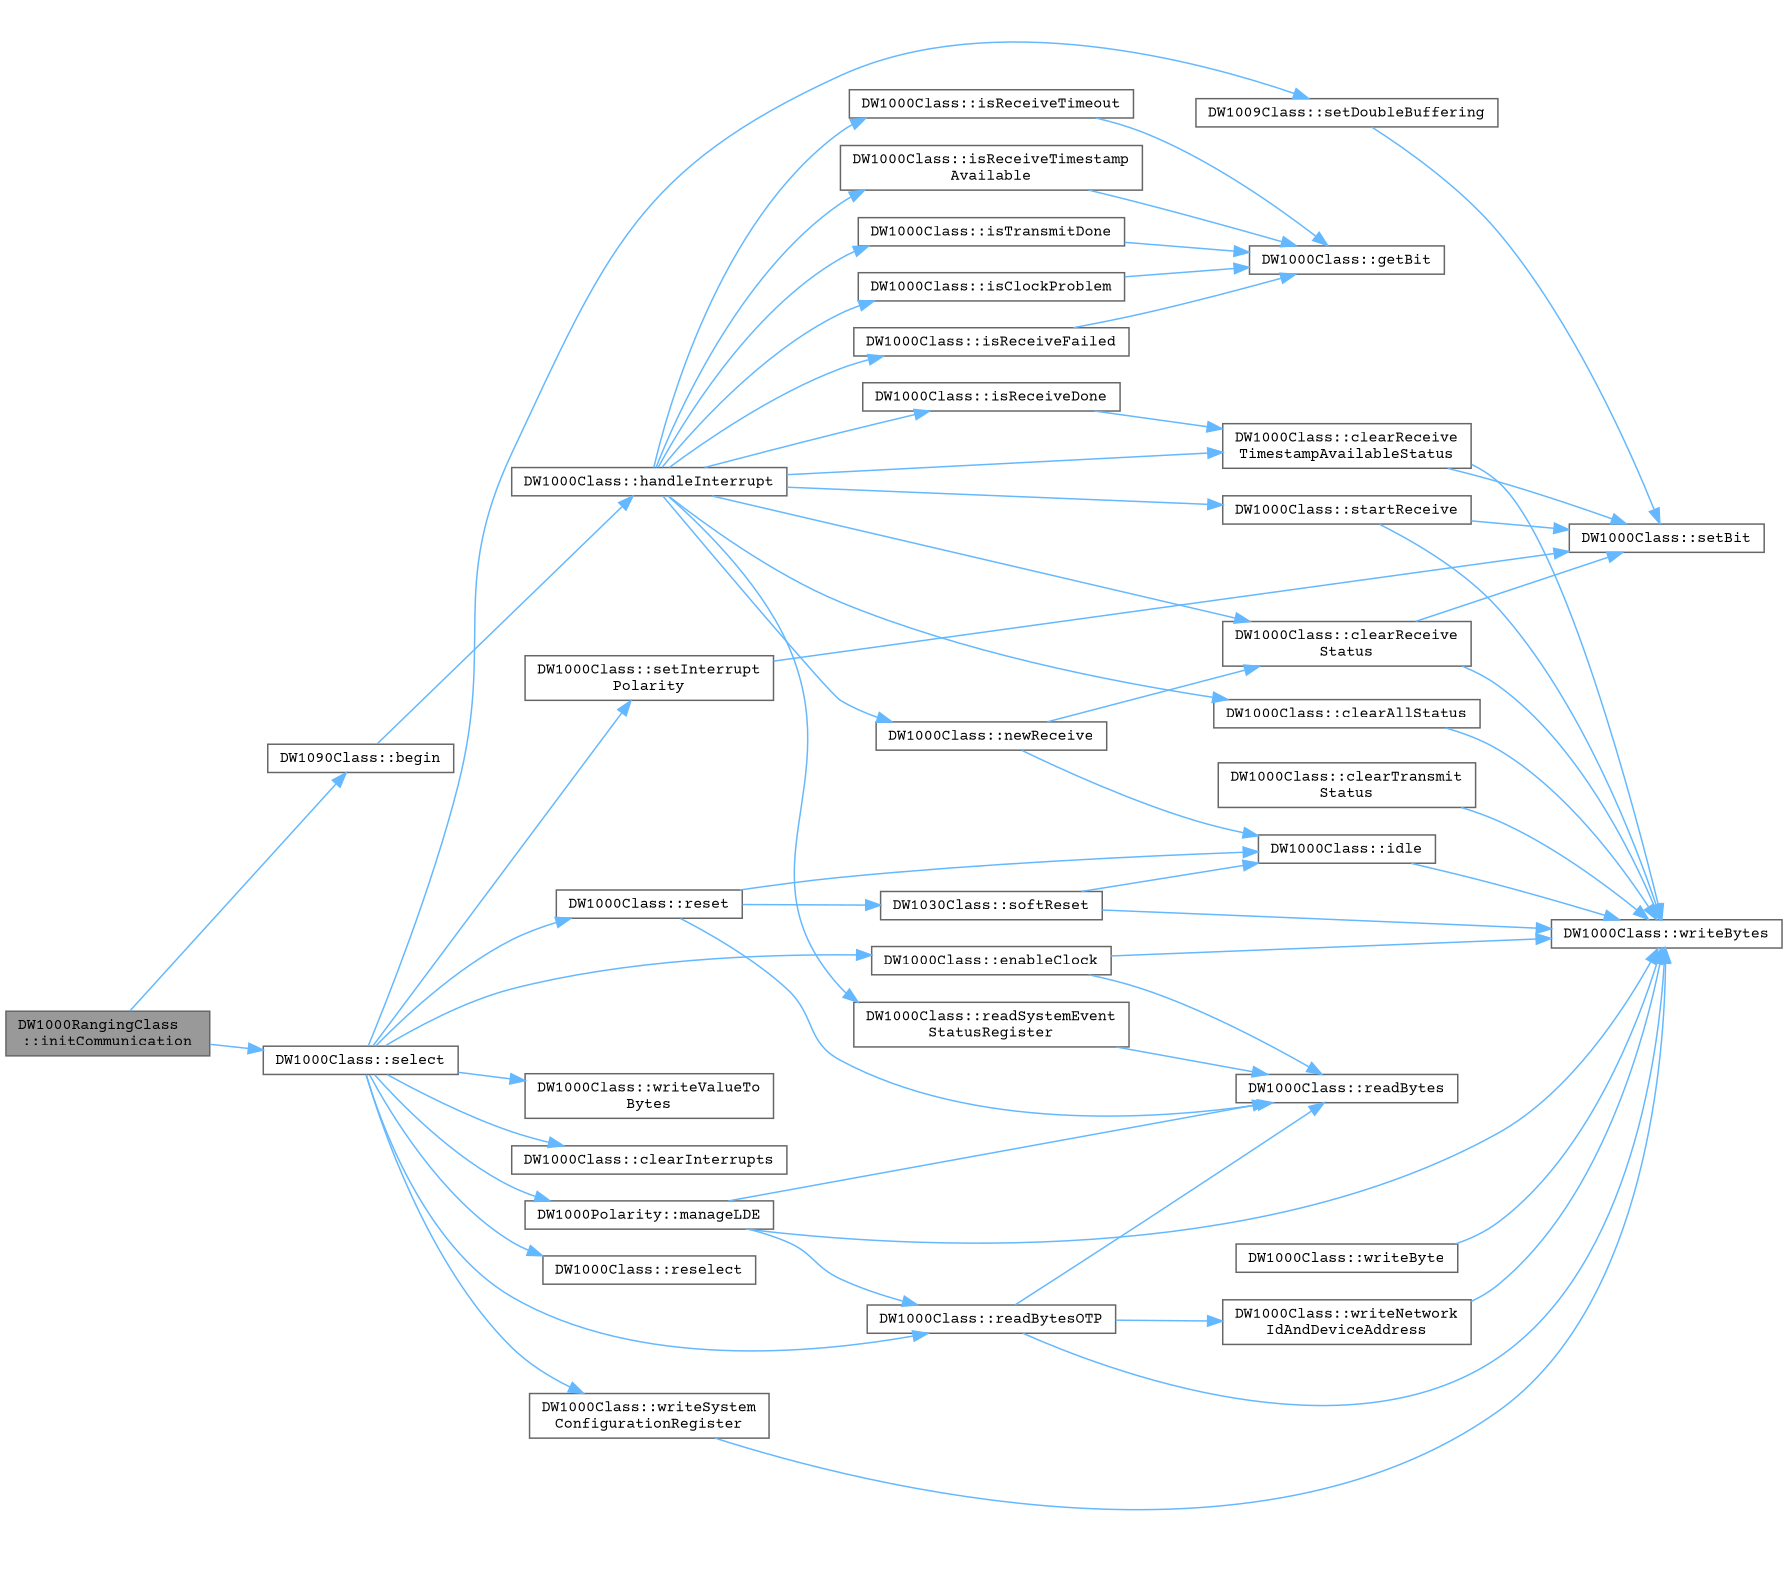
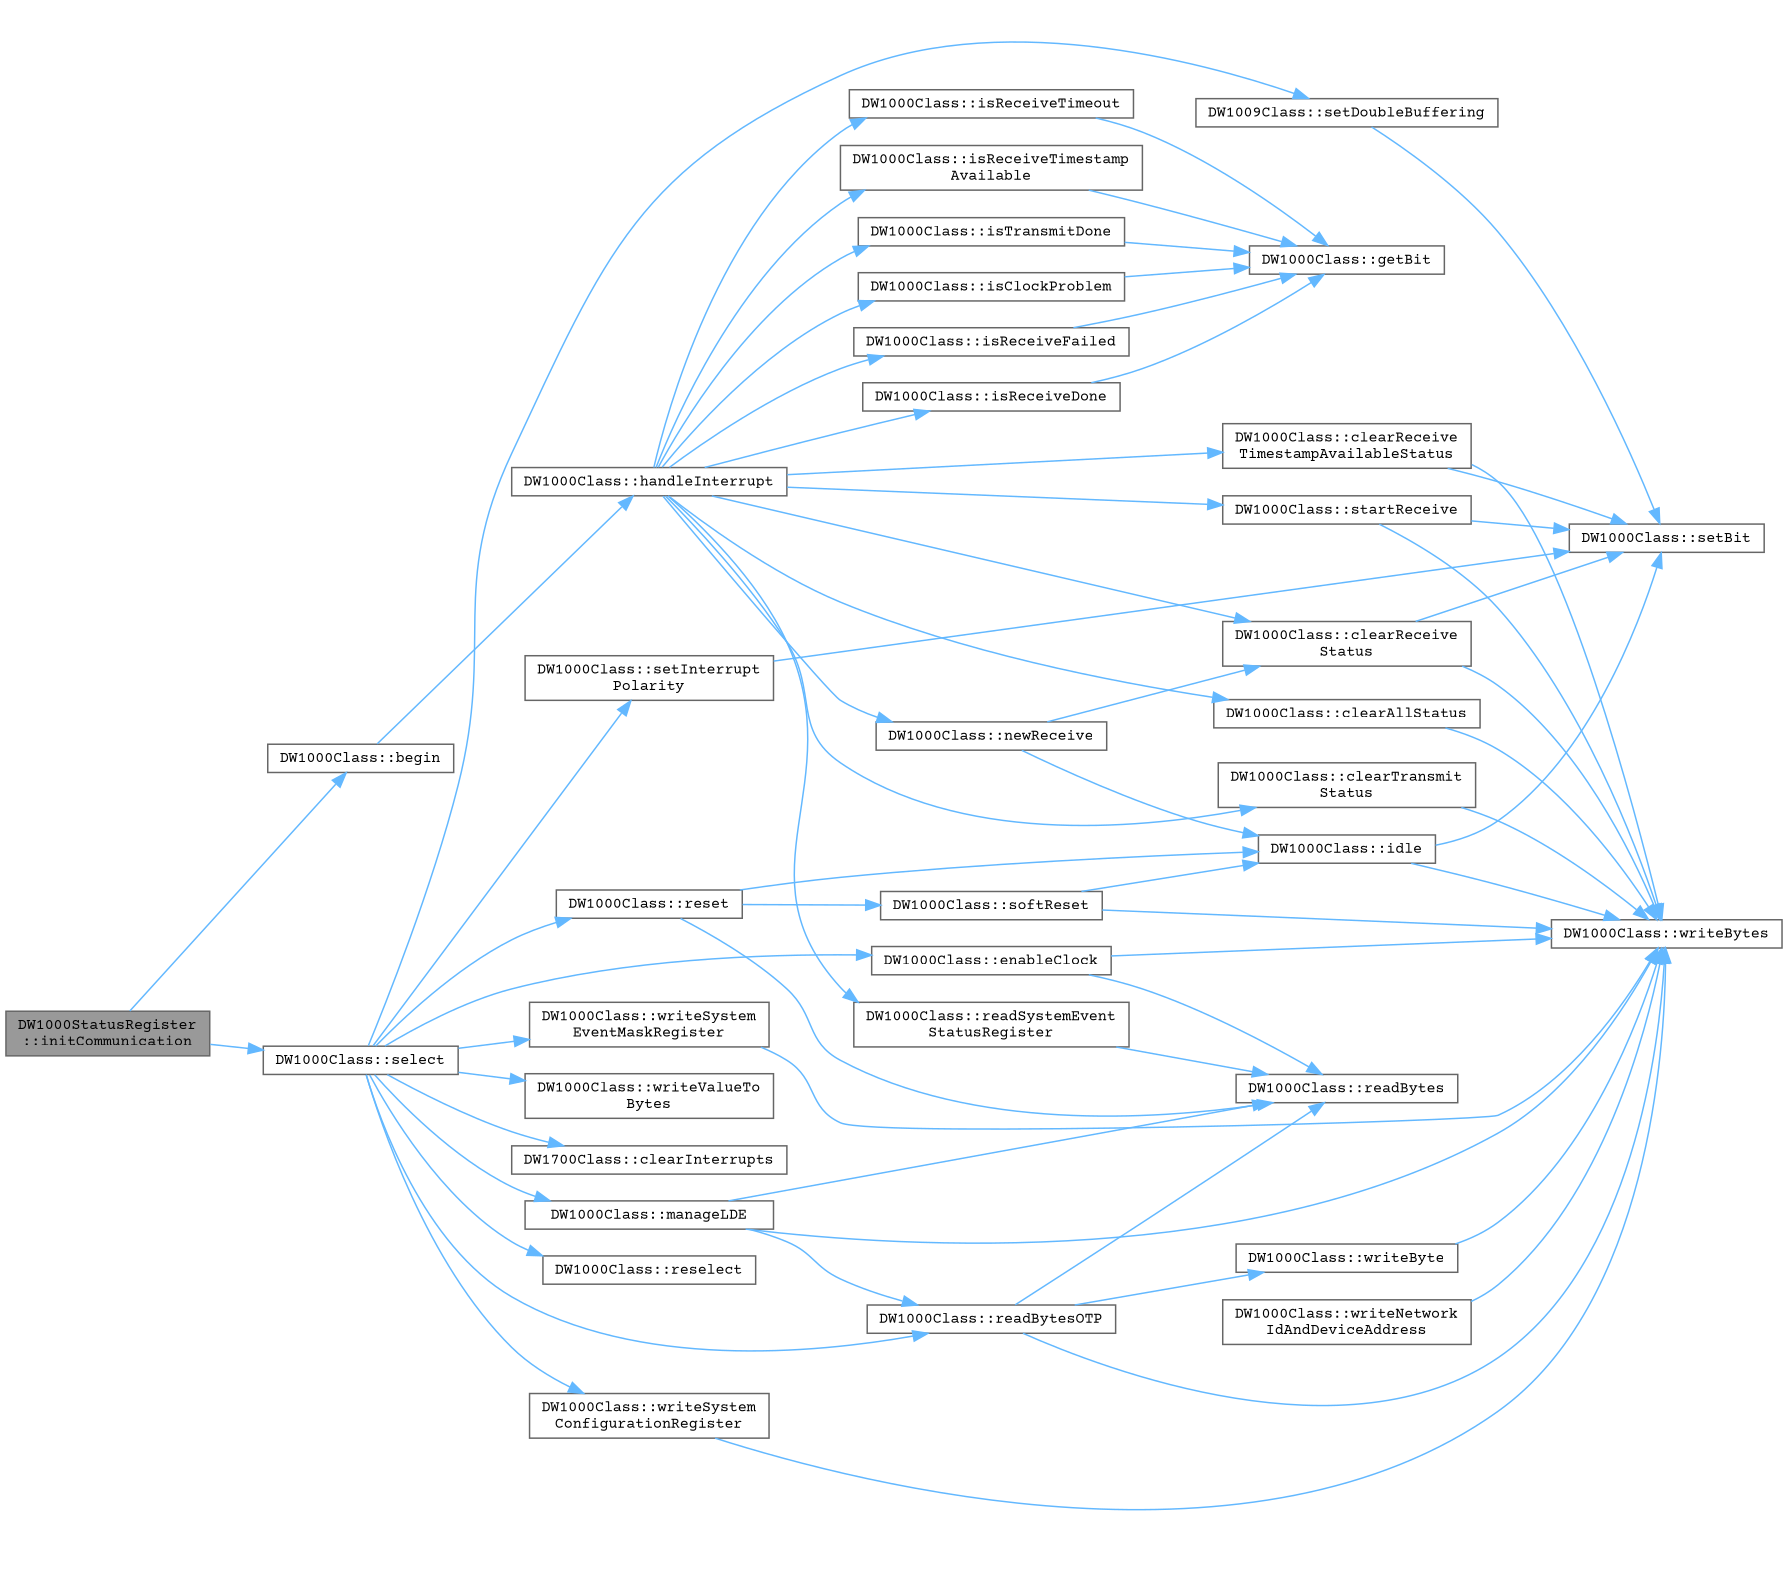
(1151, 419) -> (1205, 342)
none -> (1573, 742)
(361, 758) -> (361, 758)
none -> (878, 784)
(991, 906) -> (991, 906)
none -> (649, 1025)
(108, 1034) -> (108, 1034)
(649, 1160) -> (649, 1160)
(649, 1215) -> (649, 1215)
(1162, 1321) -> (1162, 1290)
